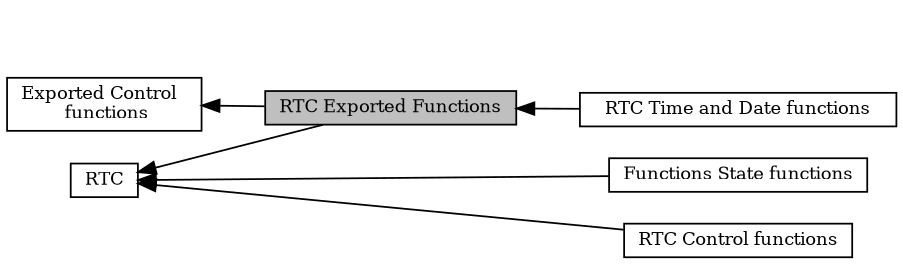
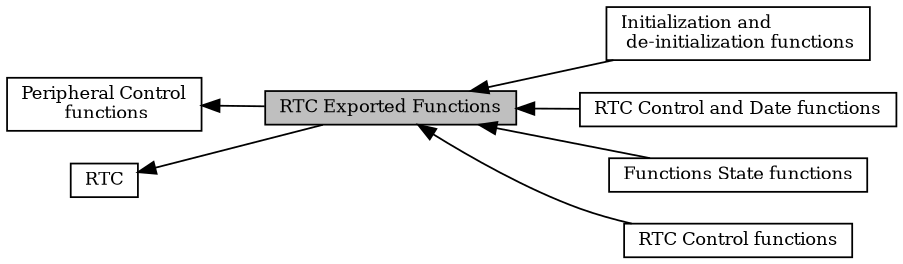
none -> (738, 34)
(104, 104) -> (104, 104)
(738, 110) -> (738, 110)
(382, 178) -> (573, 143)
(390, 207) -> (529, 187)
